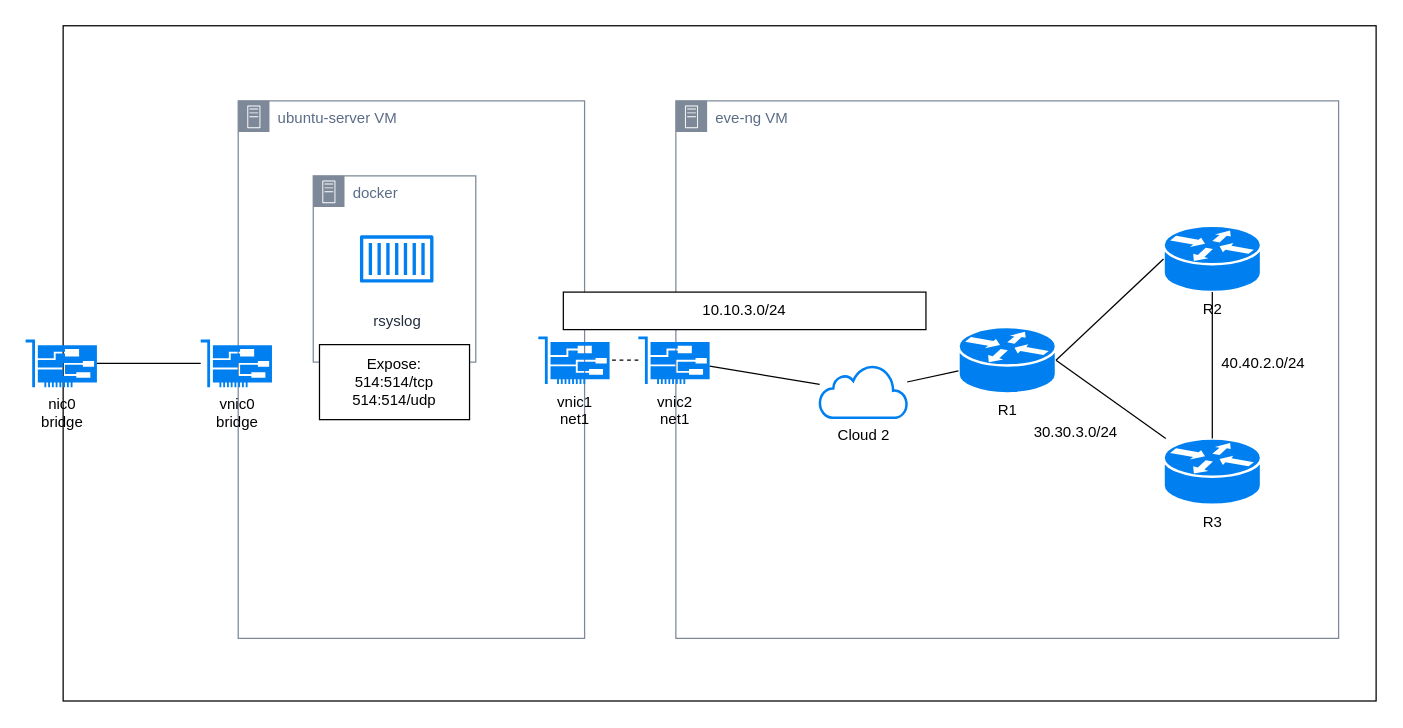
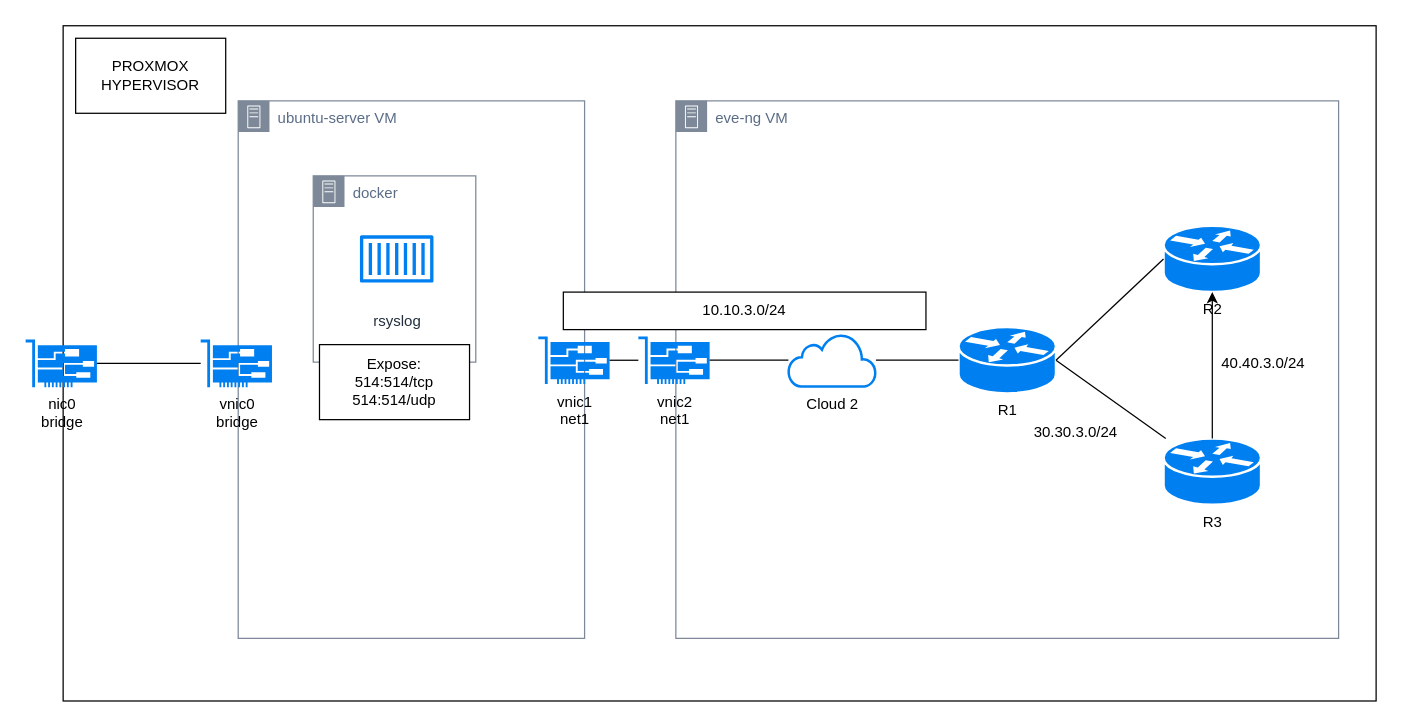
none -> (151, 76)
(1212, 298) -> (1212, 302)
(623, 360) -> (623, 360)
(1263, 363) -> (1263, 363)
(863, 391) -> (832, 360)
